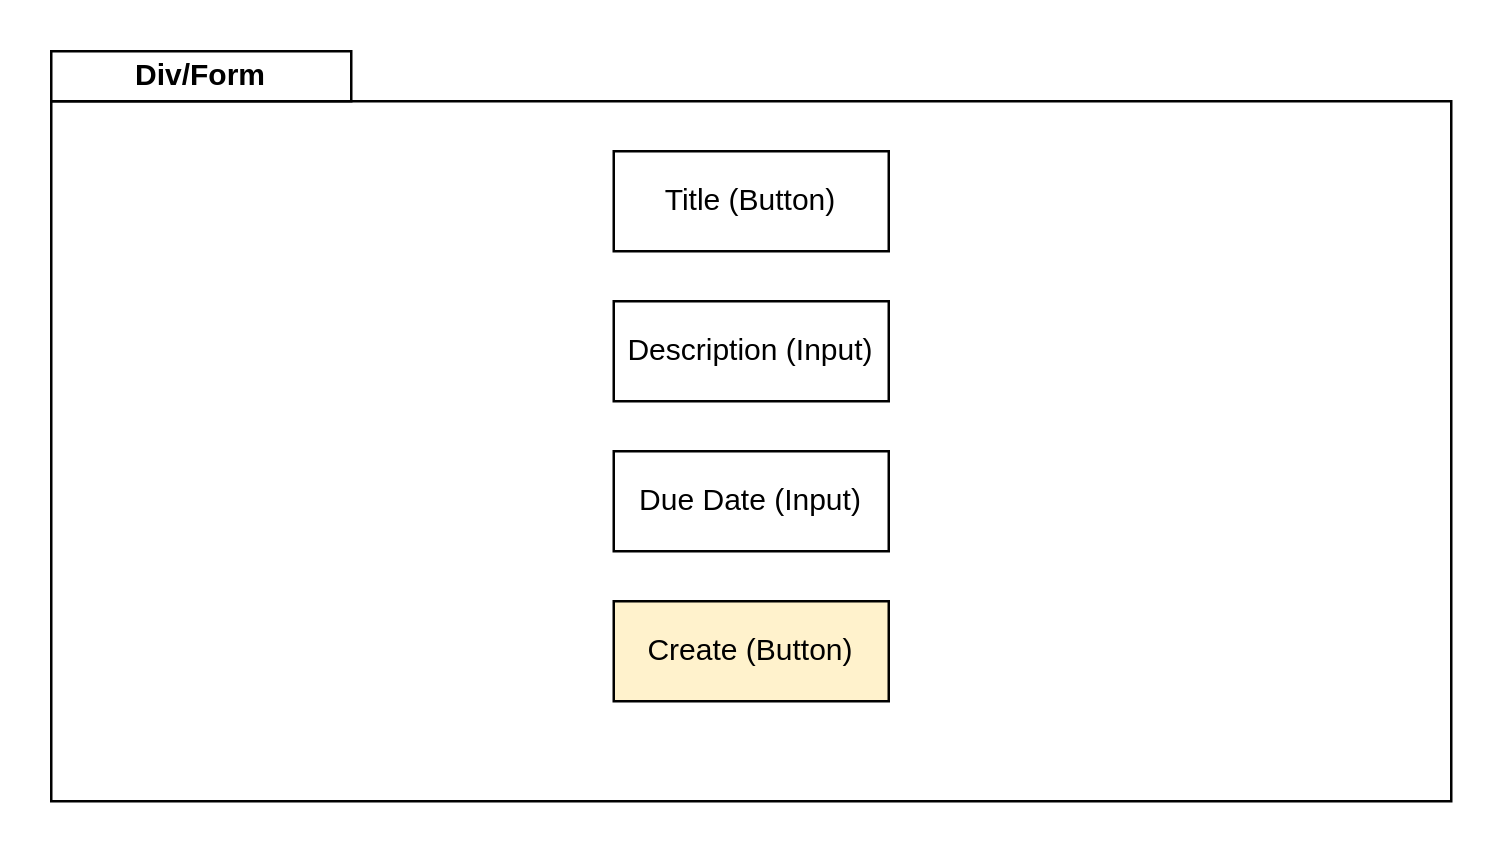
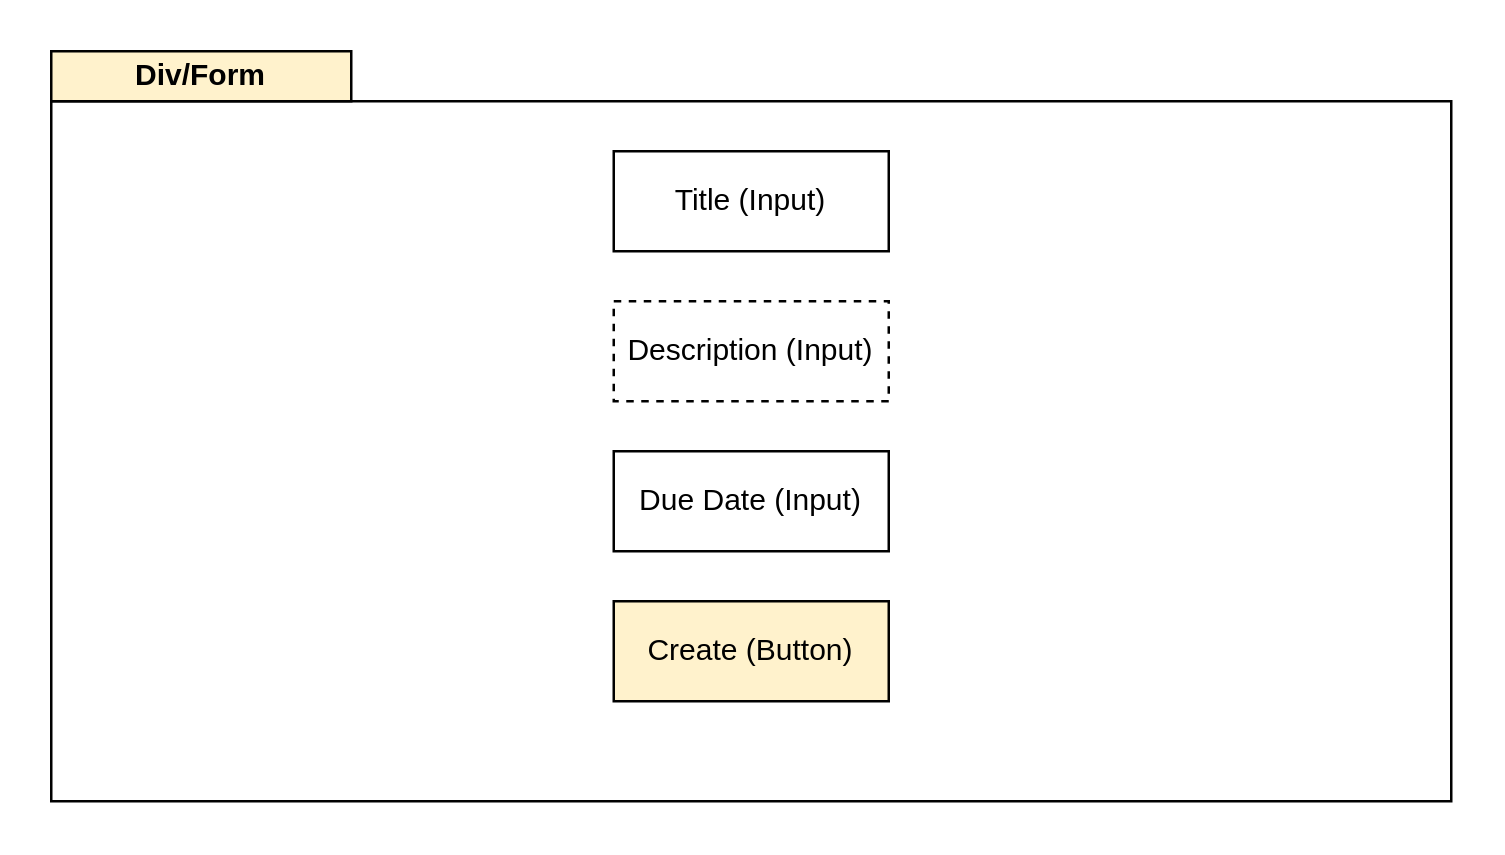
(201, 76) -> (201, 76)
(751, 201) -> (751, 201)
(751, 351) -> (751, 351)
